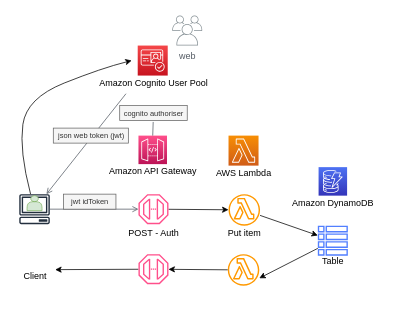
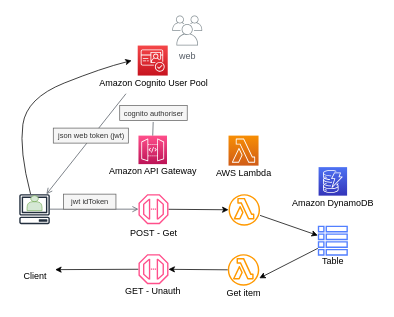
(154, 233) -> (154, 233)
(244, 233) -> none
none -> (153, 291)
none -> (243, 293)
